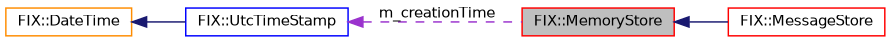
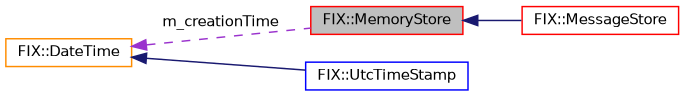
(442, 22) -> (229, 36)
